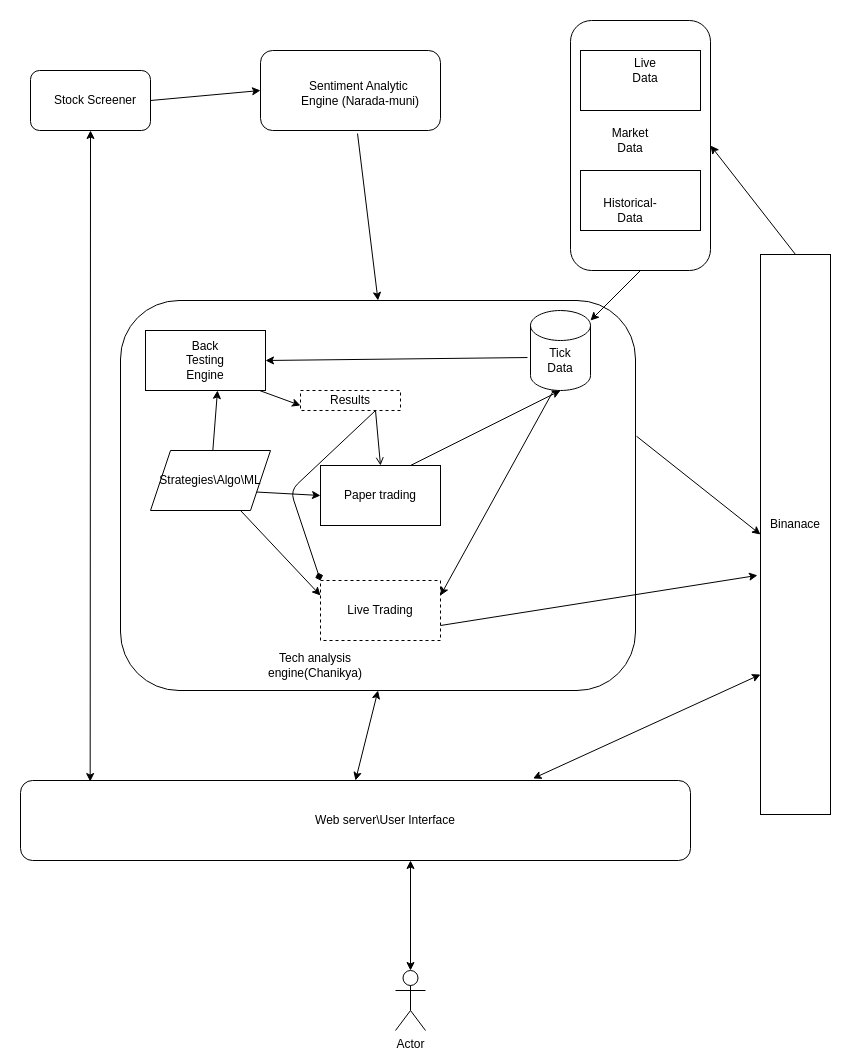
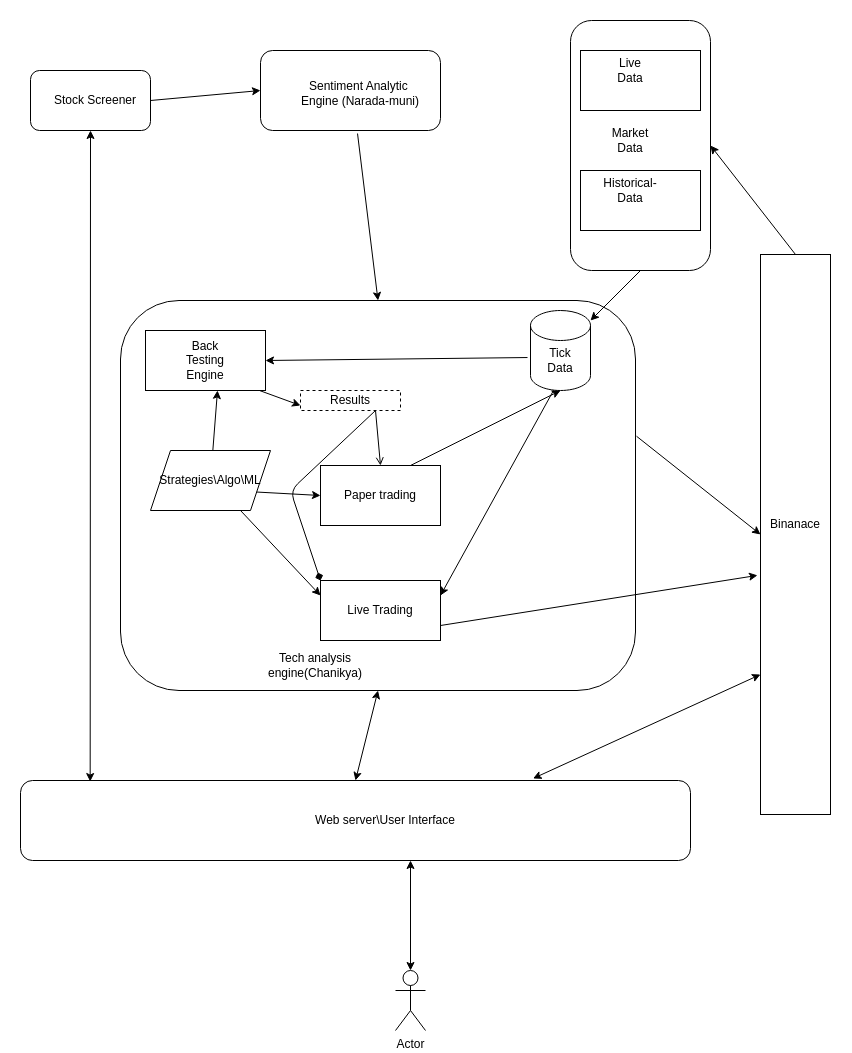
(646, 71) -> (631, 71)
(631, 211) -> (631, 191)
(381, 611) -> (381, 611)
